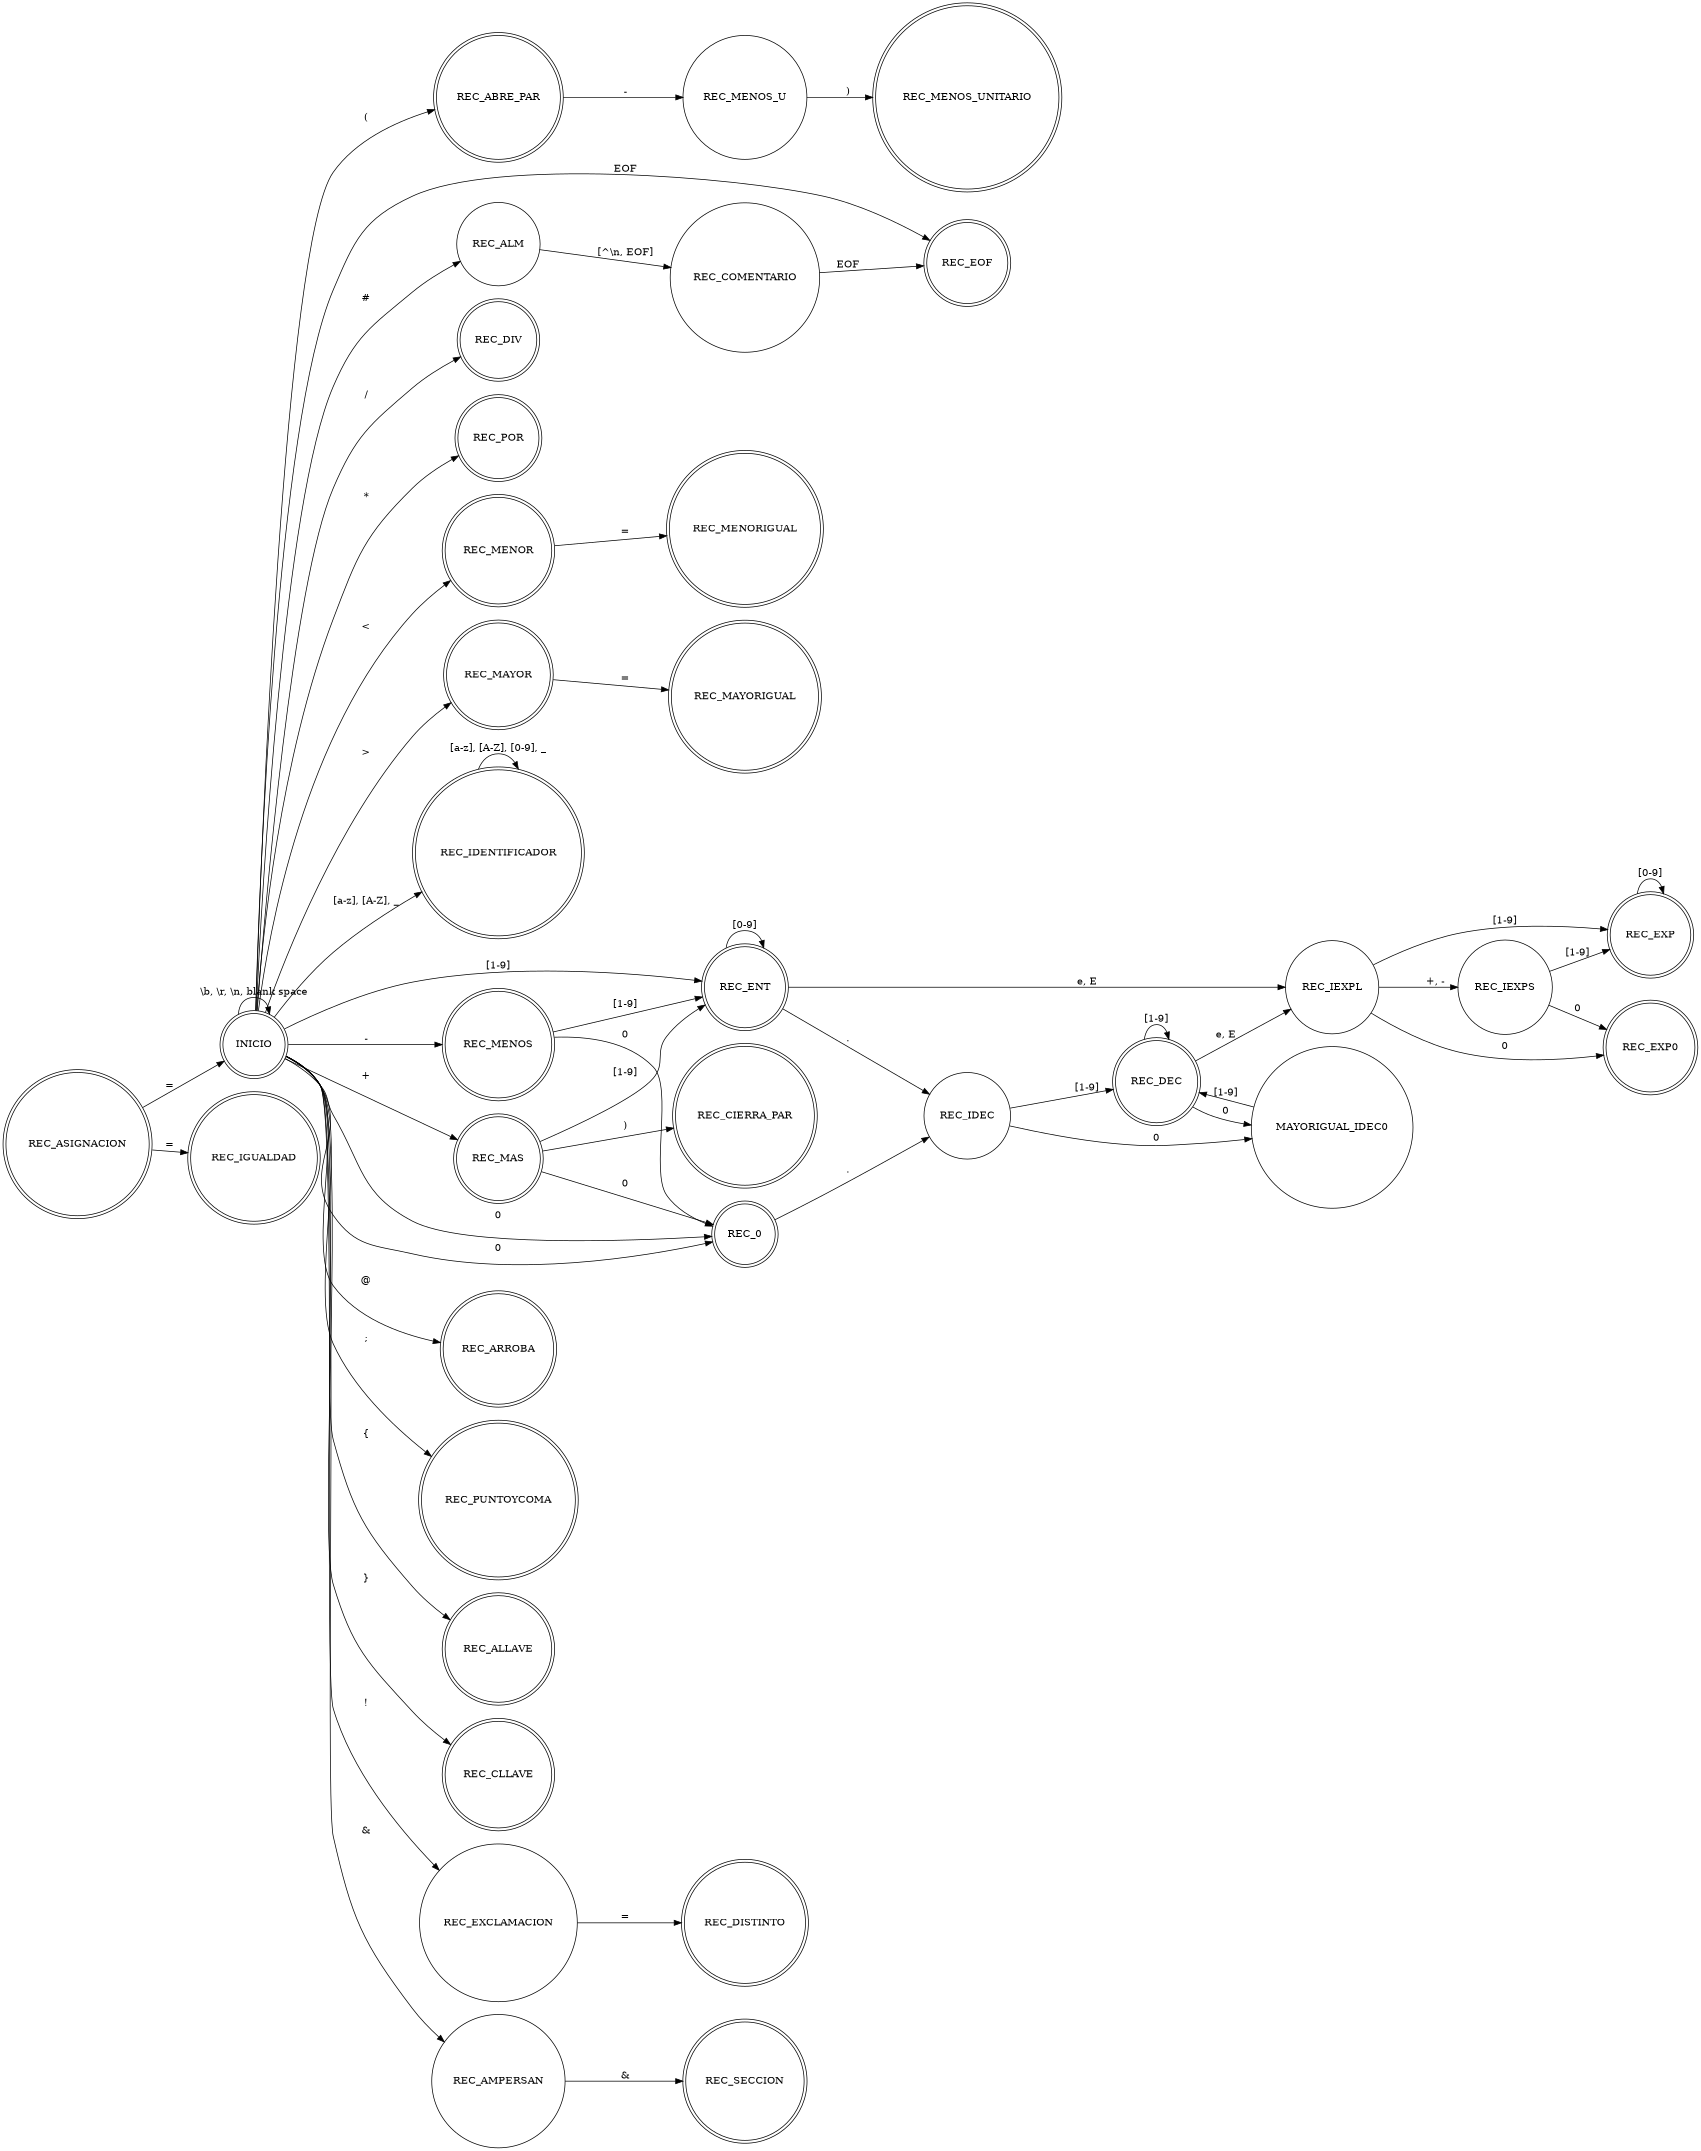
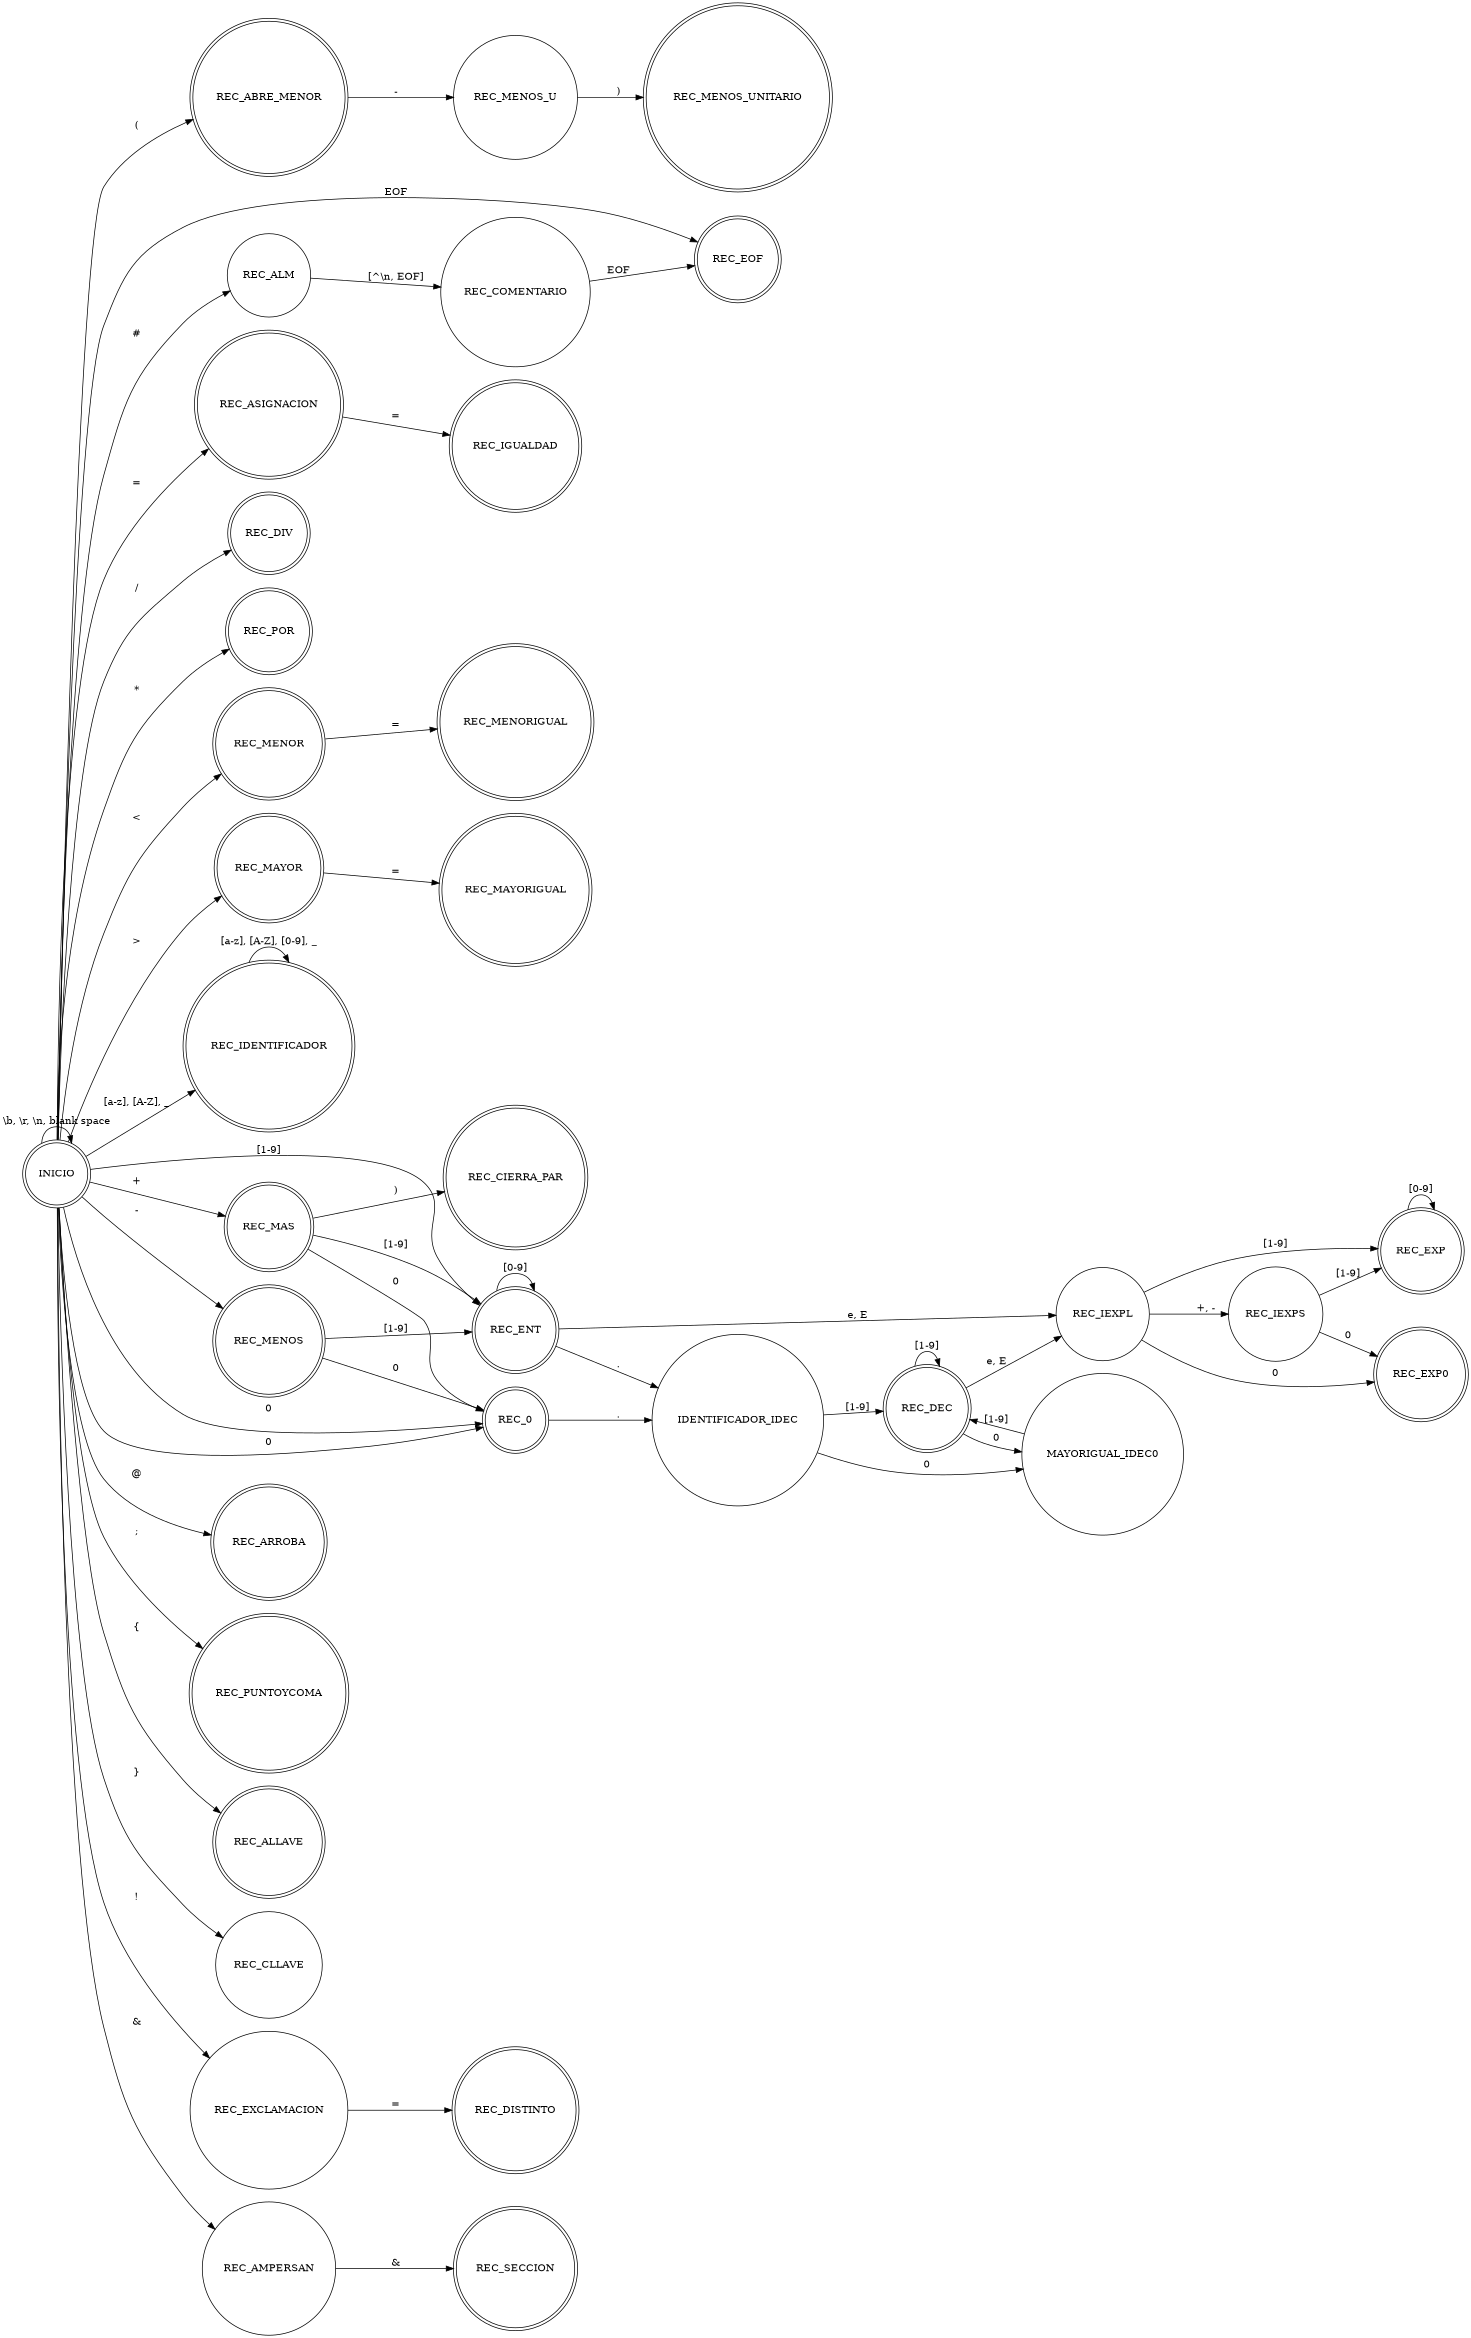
(498, 97) -> (269, 97)
(180, 1086) -> (83, 669)
(967, 1116) -> (738, 1420)
(498, 1775) -> (269, 1965)
